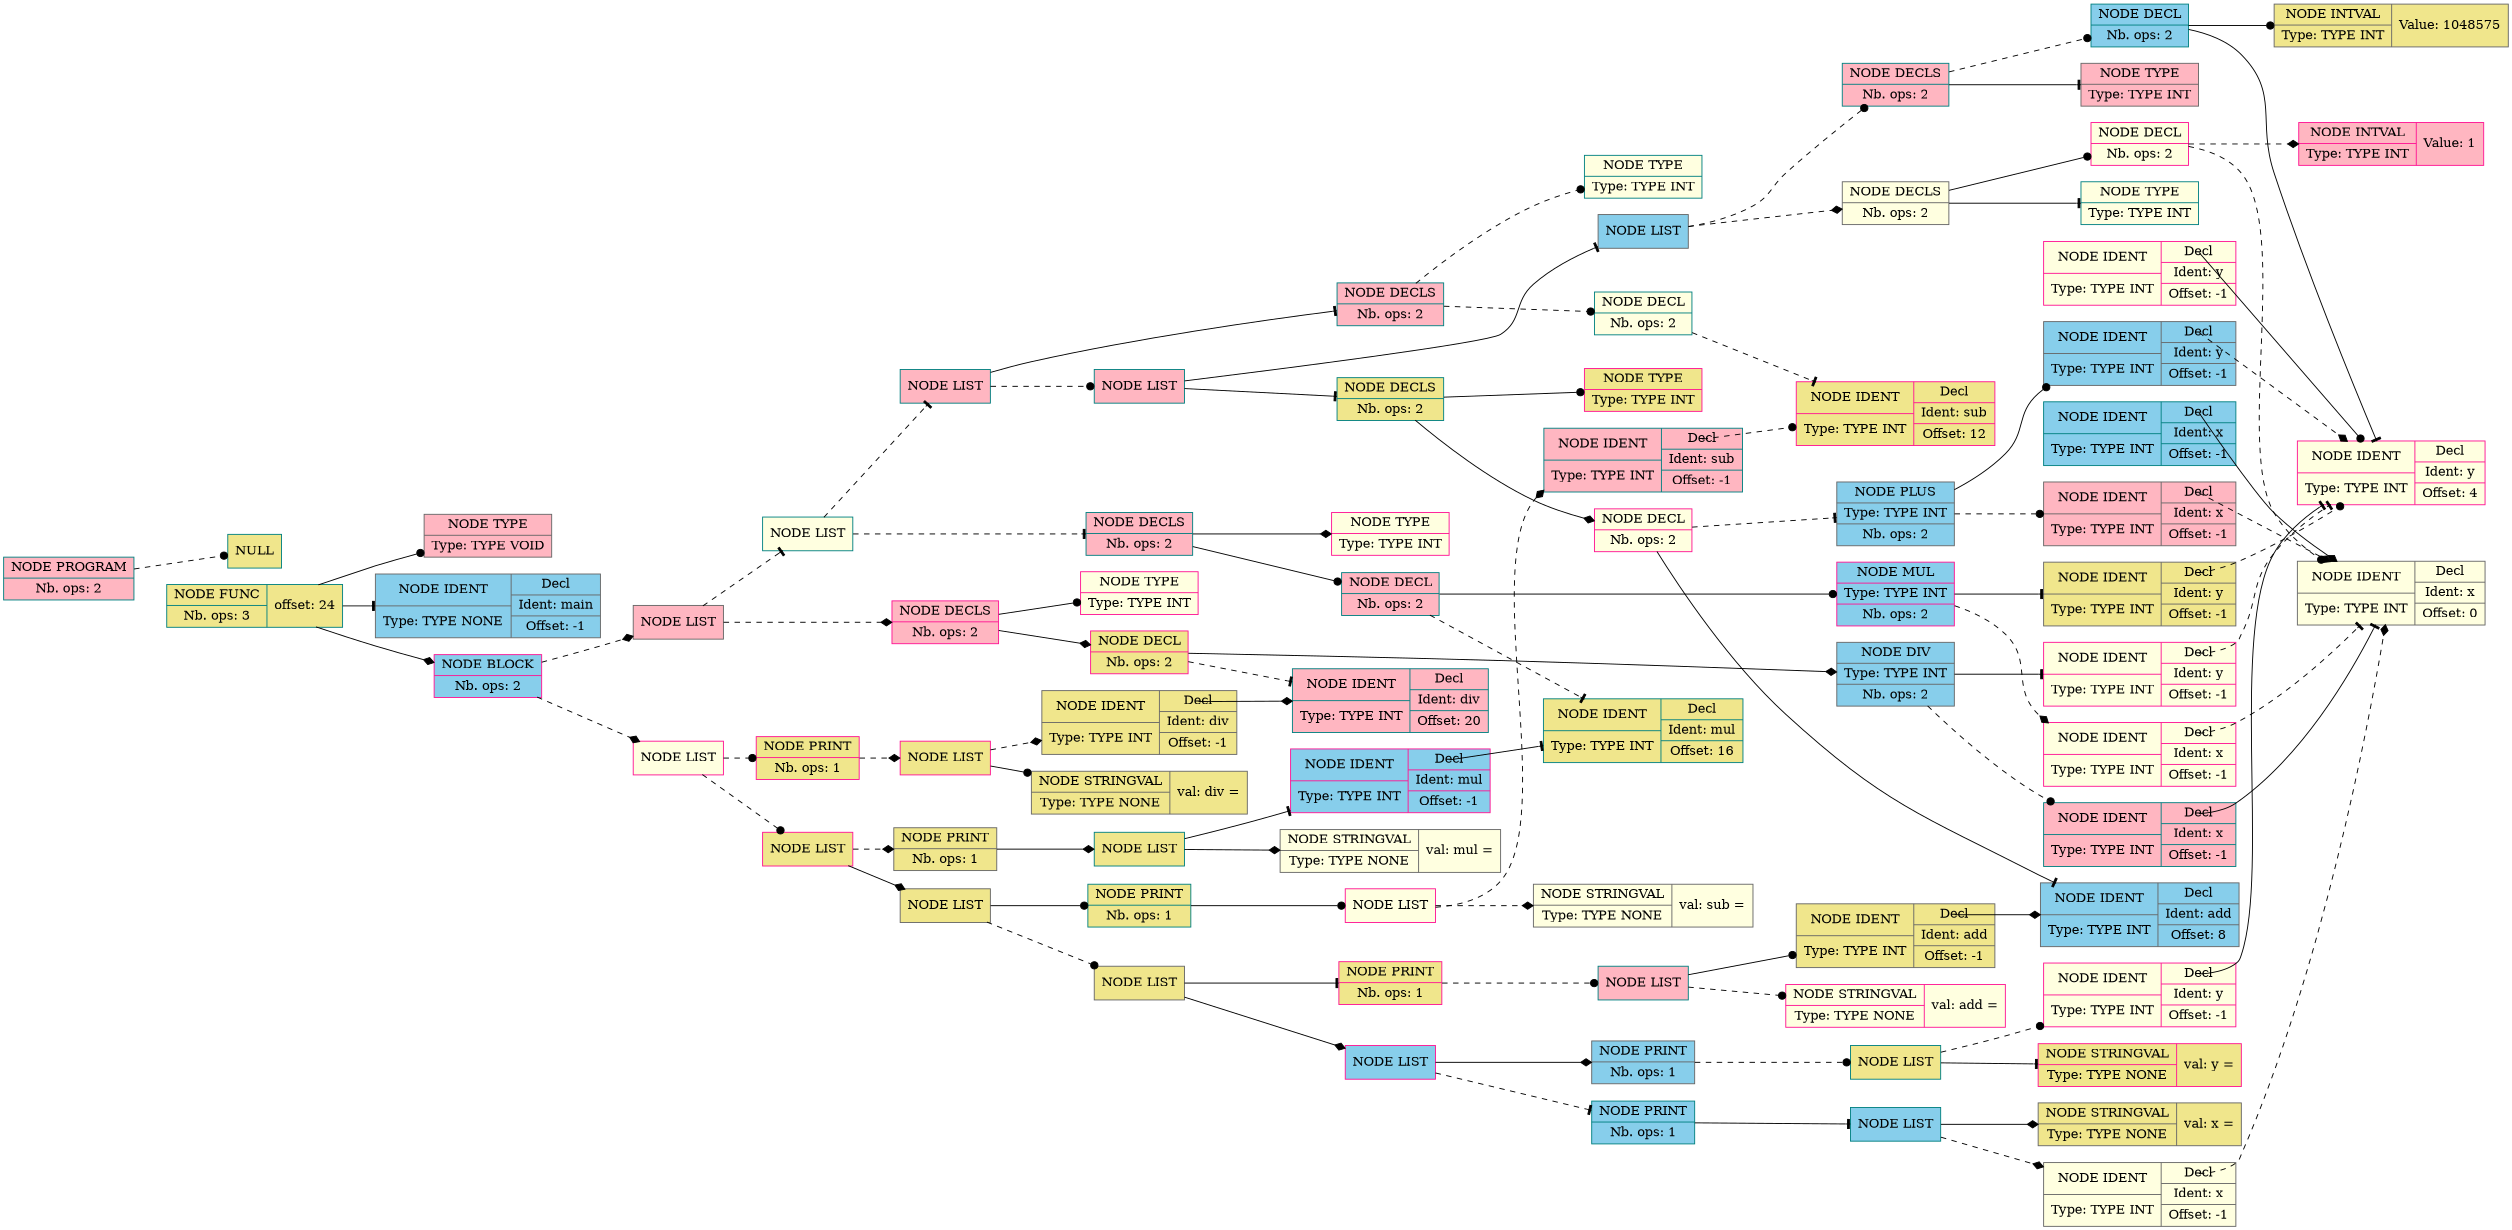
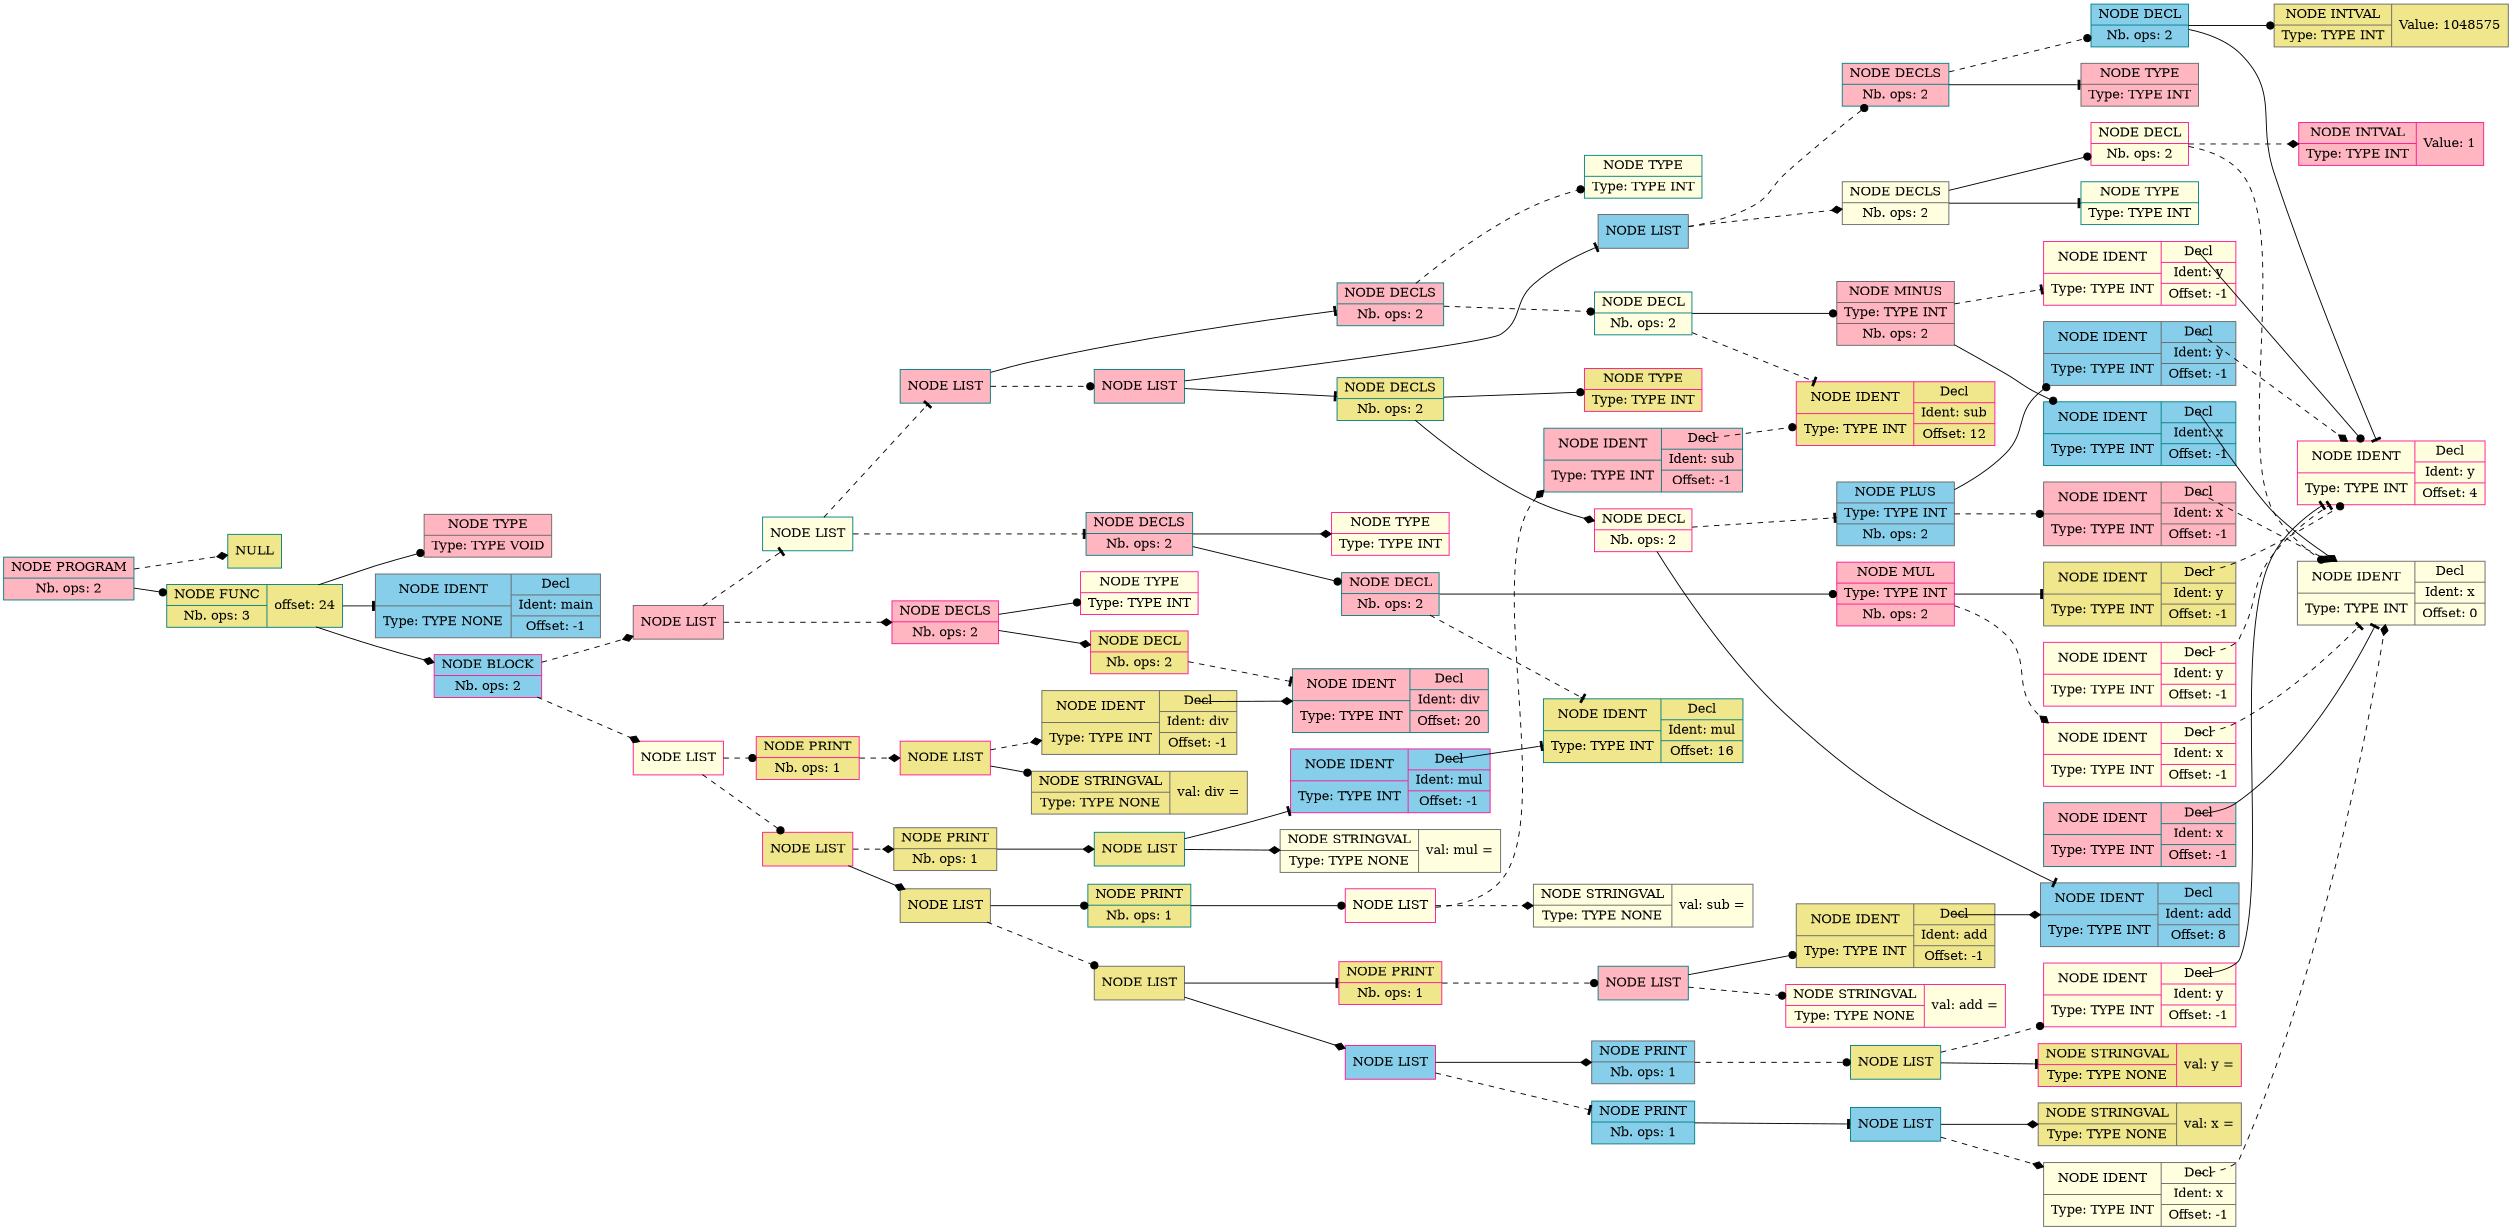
none -> (1896, 313)
(177, 563) -> (177, 563)
none -> (147, 590)
(1896, 594) -> (1896, 594)
(1896, 674) -> none
